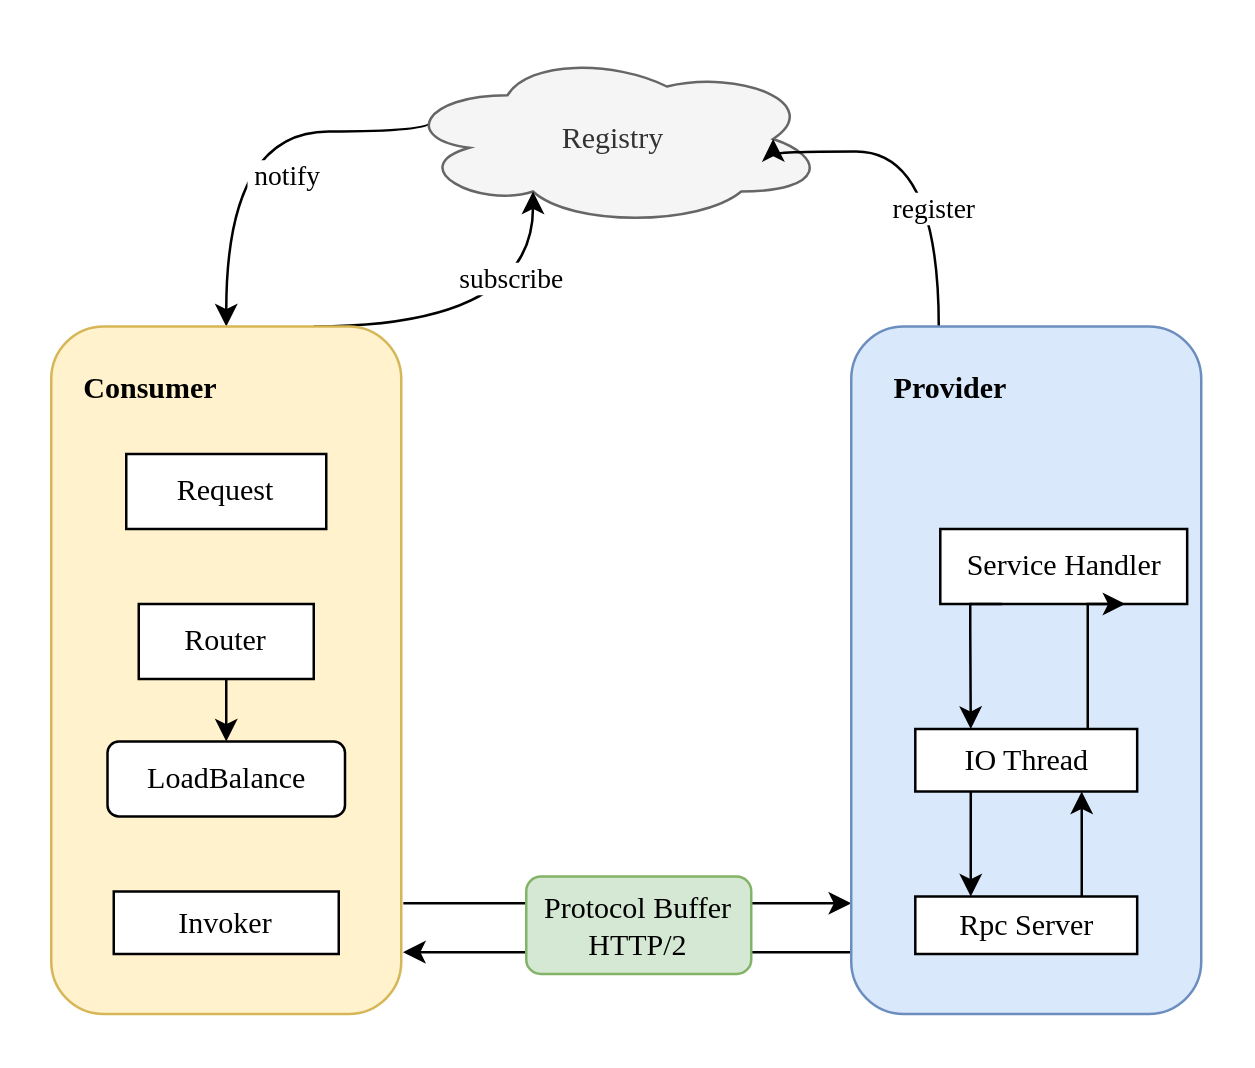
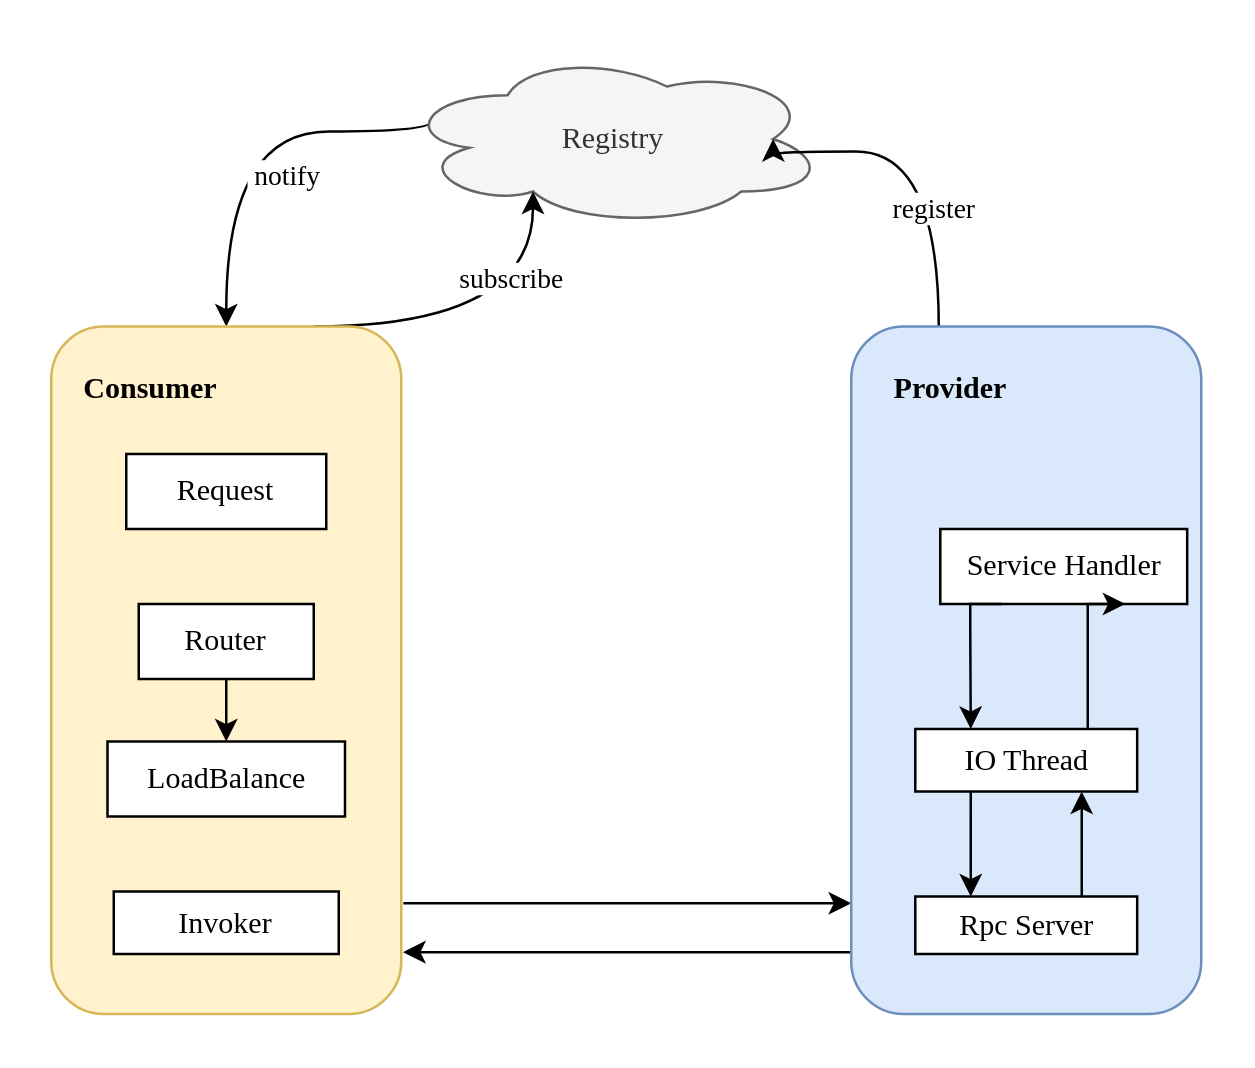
(226, 779) -> (226, 779)
(639, 925) -> none
